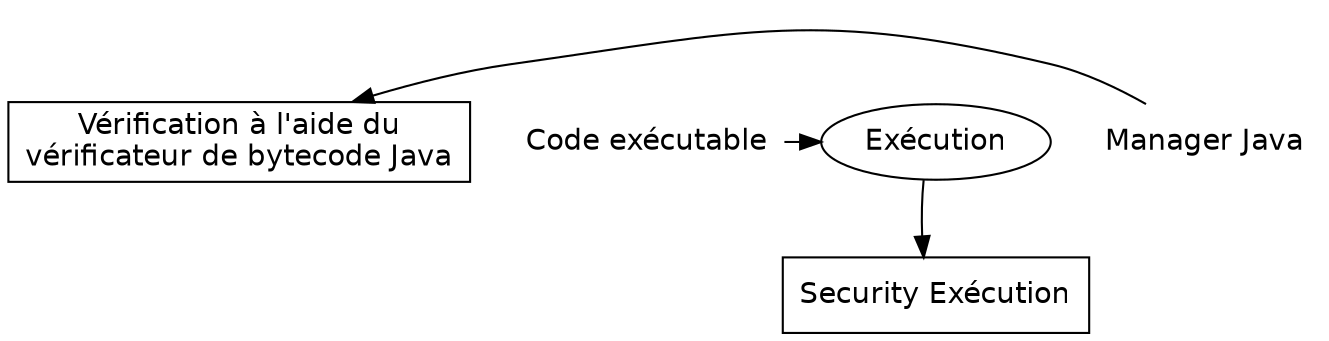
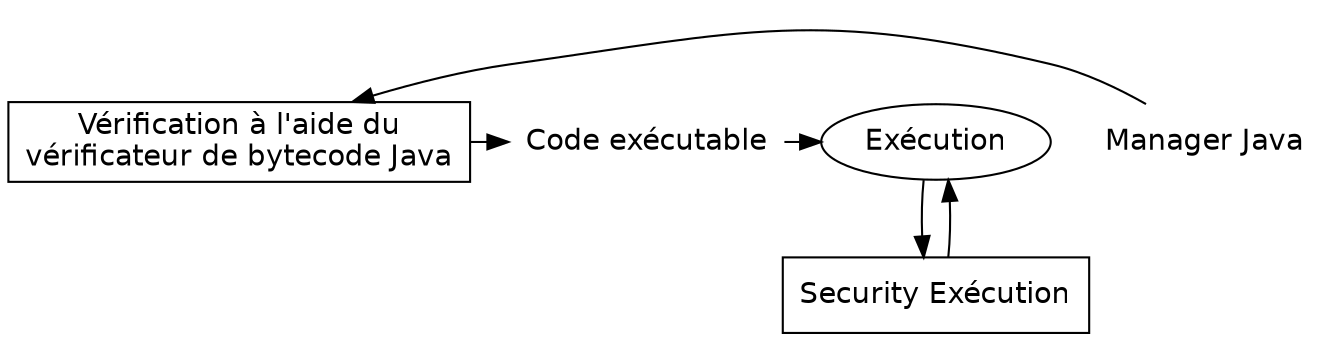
none -> (479, 142)
none -> (950, 229)
